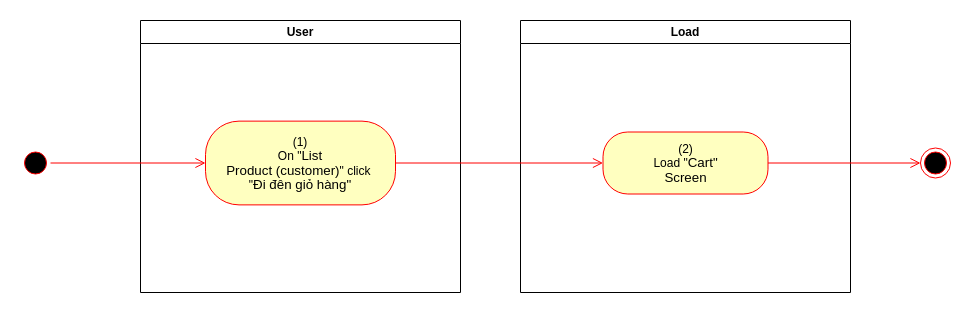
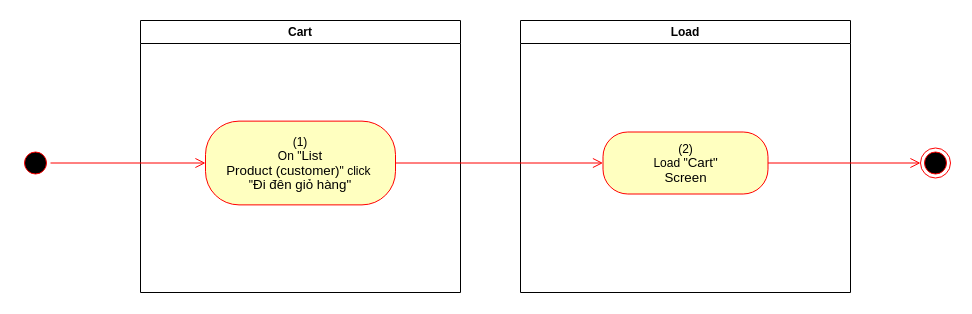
(301, 33) -> (301, 33)
